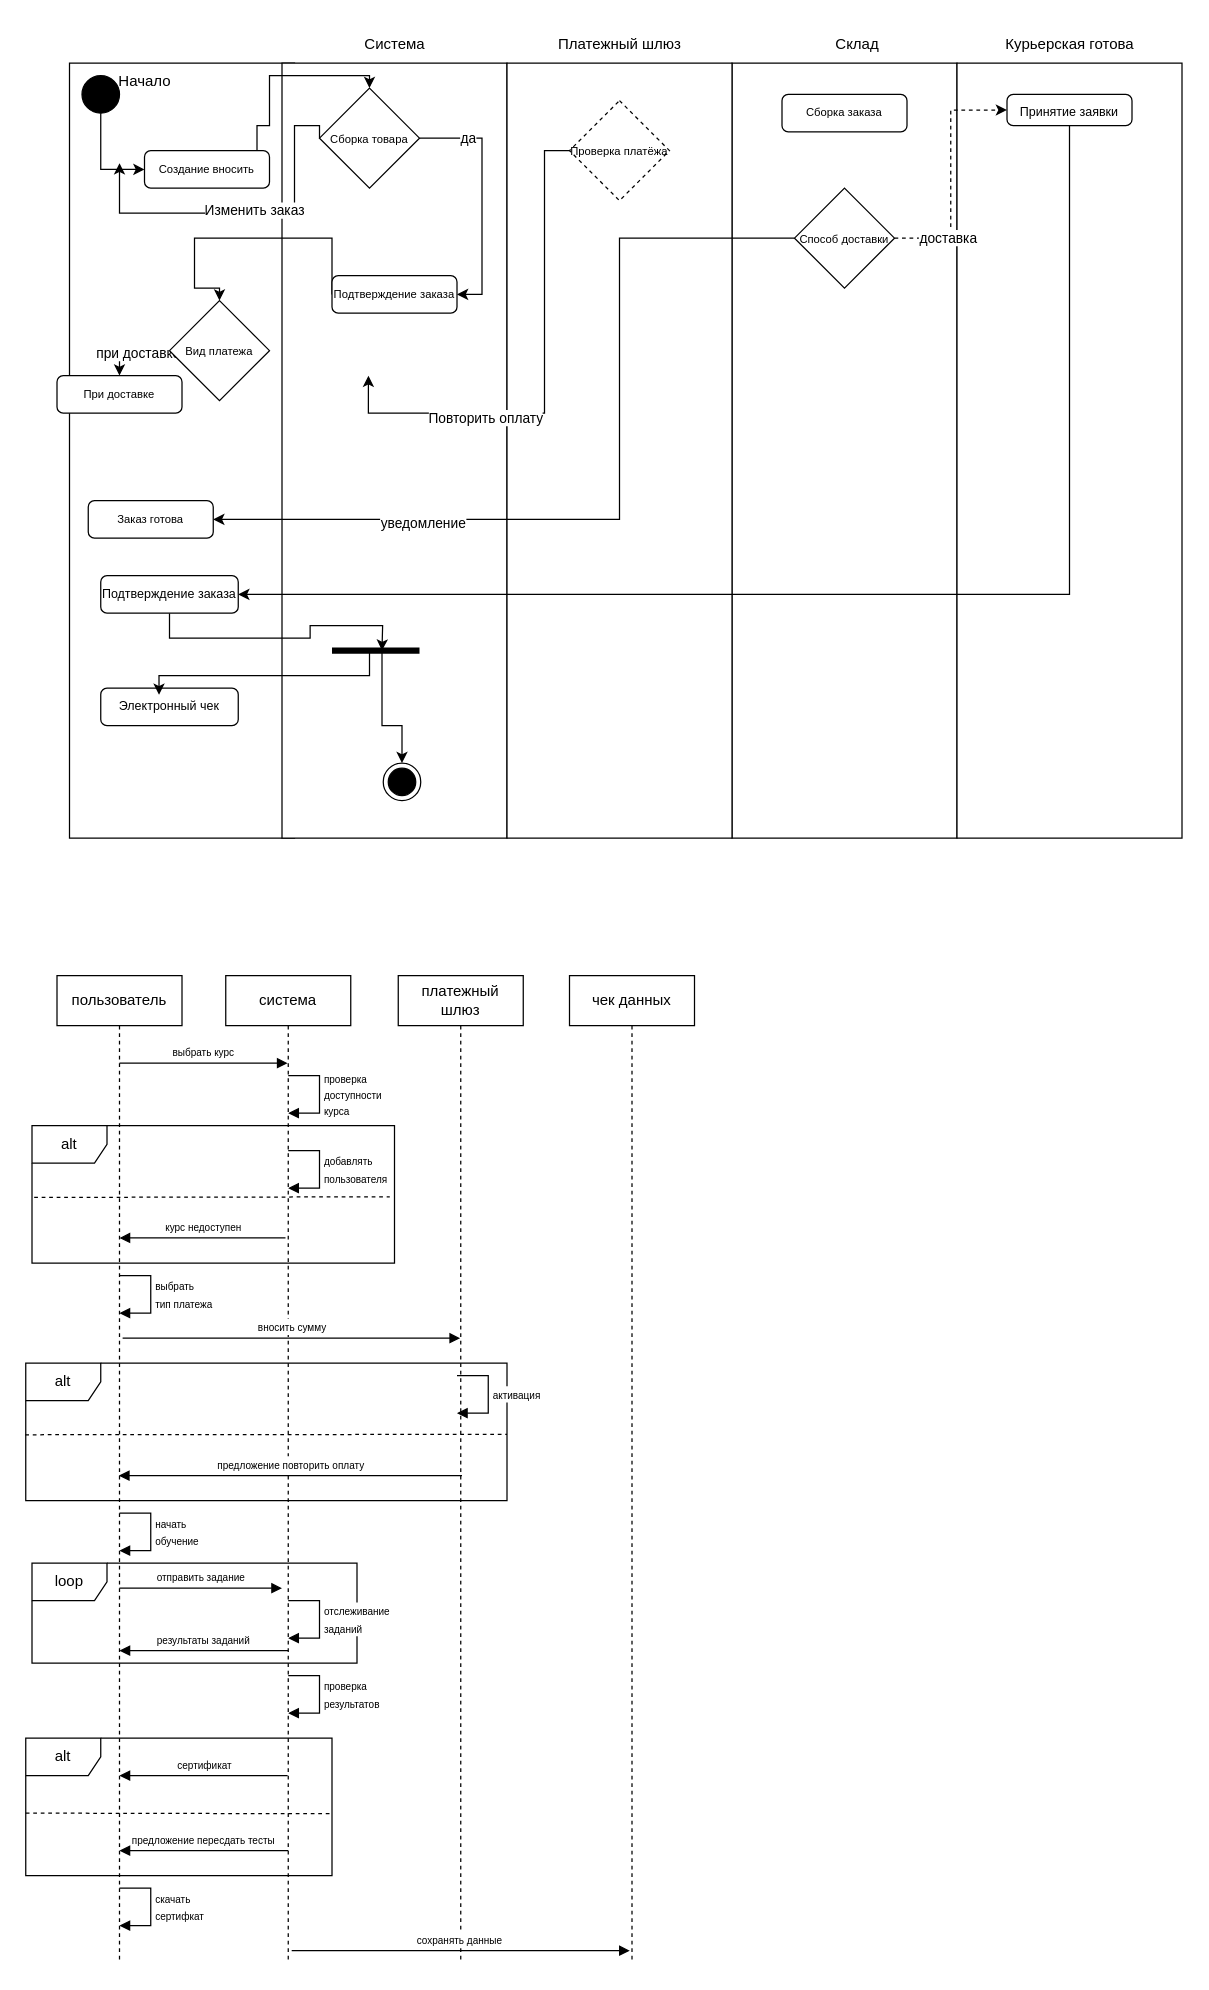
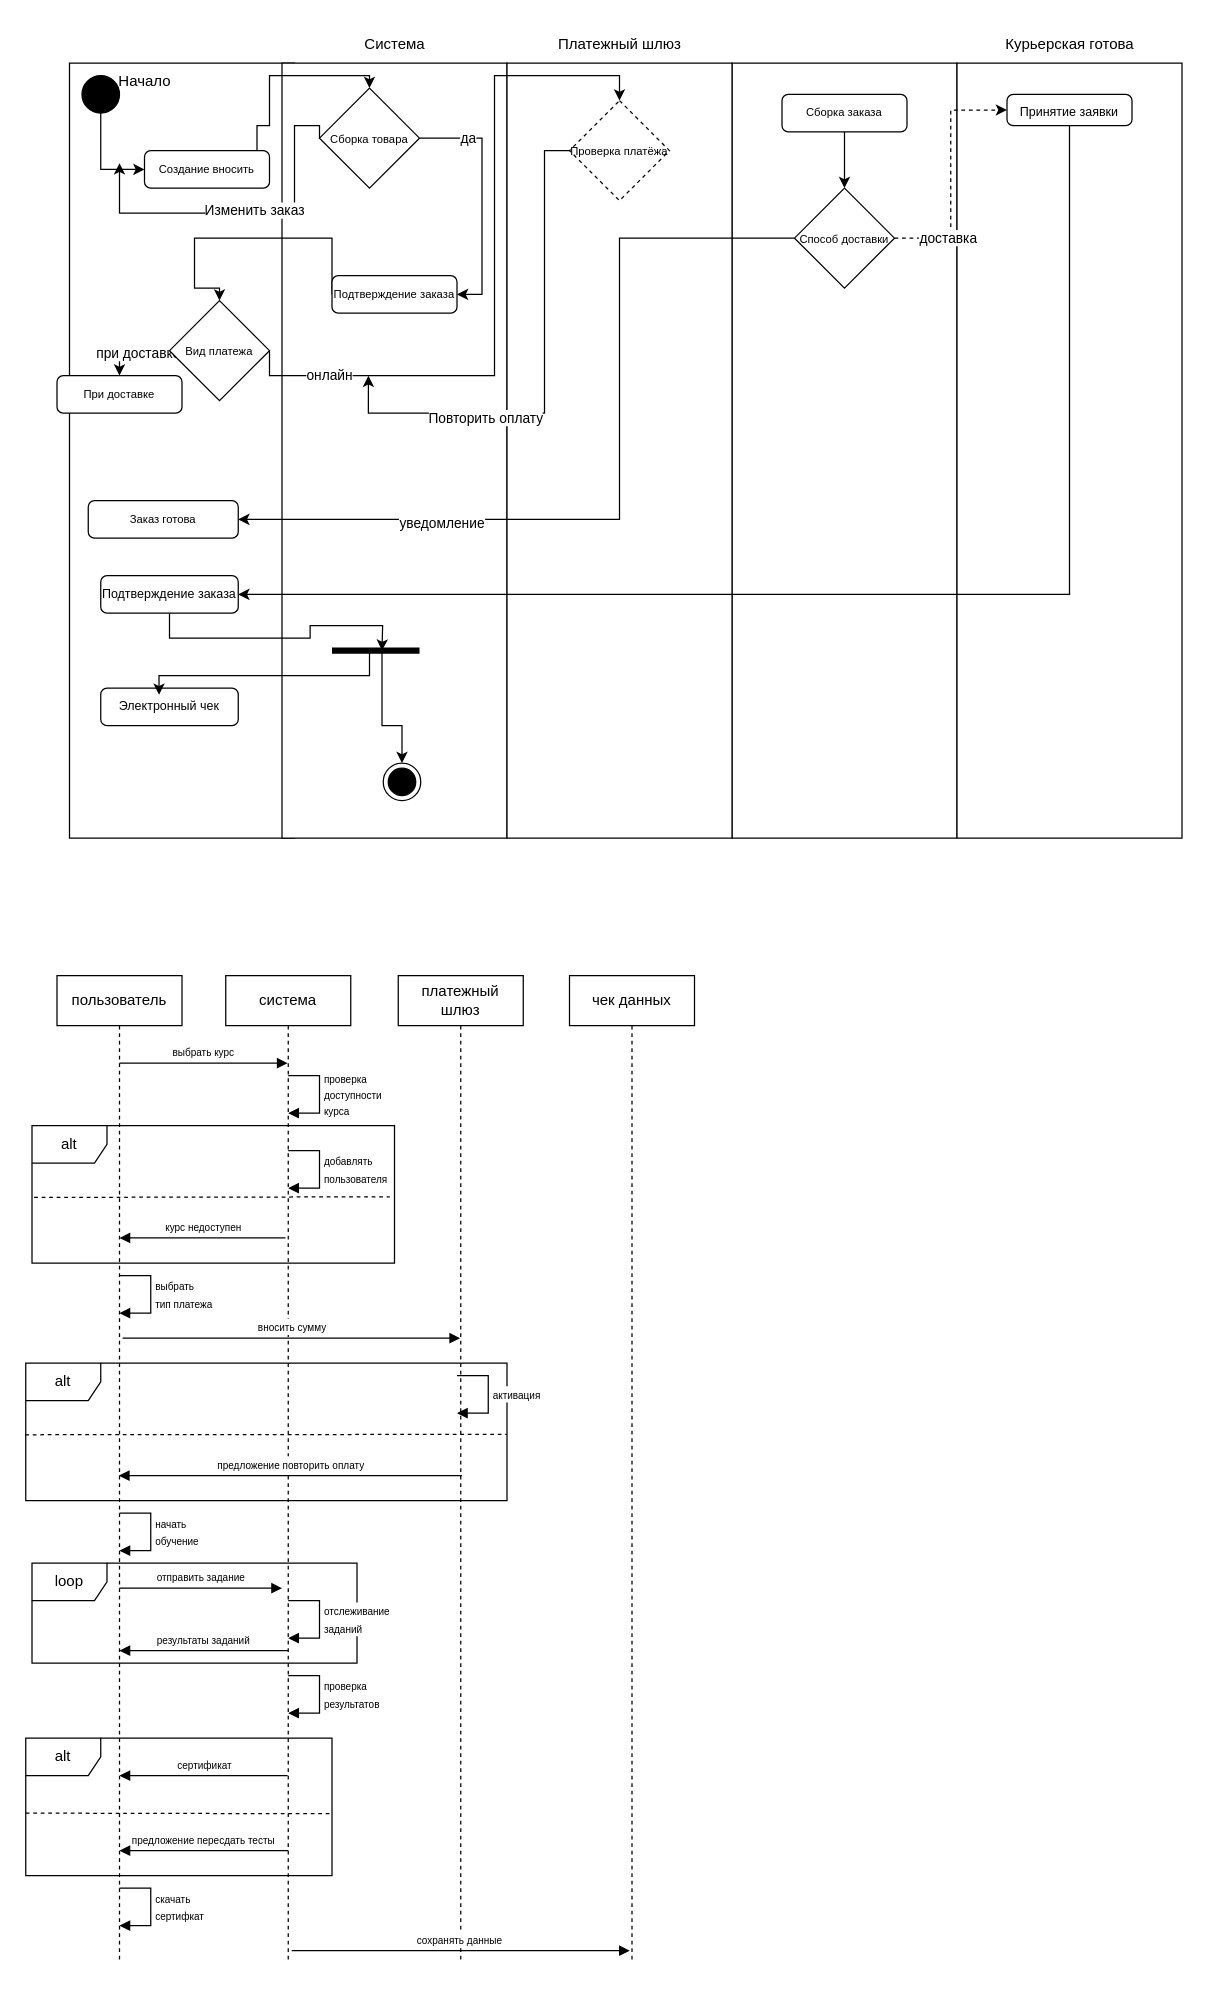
(857, 44) -> none
none -> (844, 156)
none -> (494, 280)
(151, 519) -> (163, 519)
